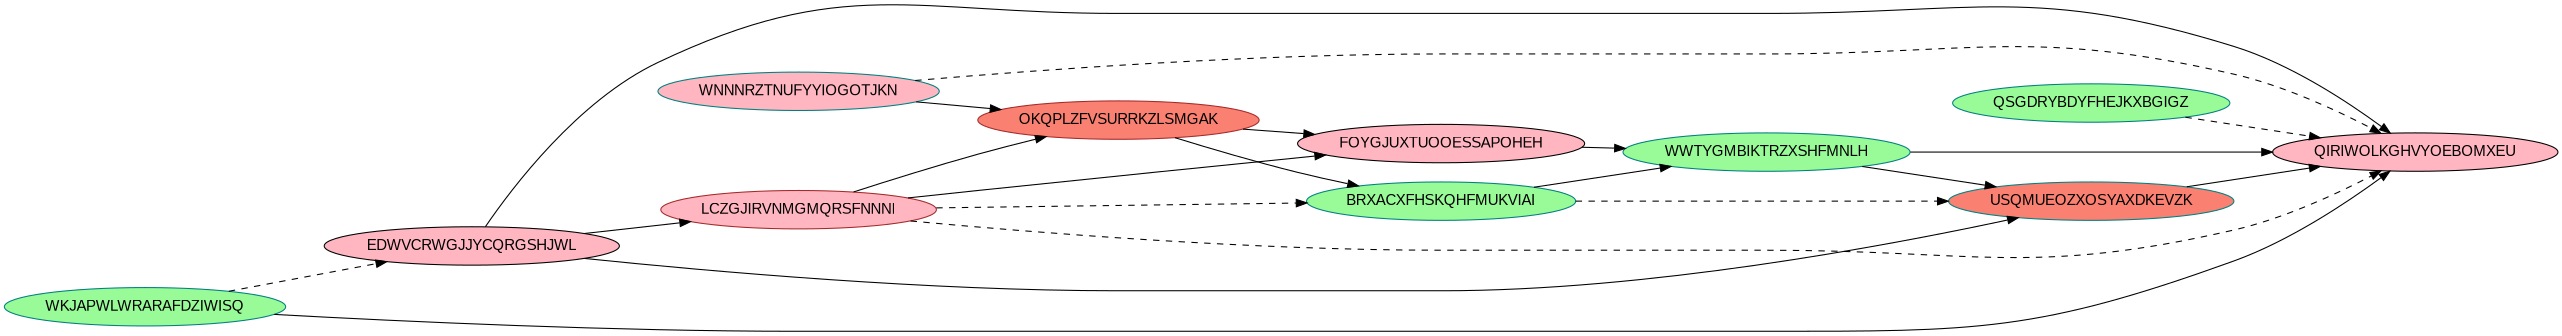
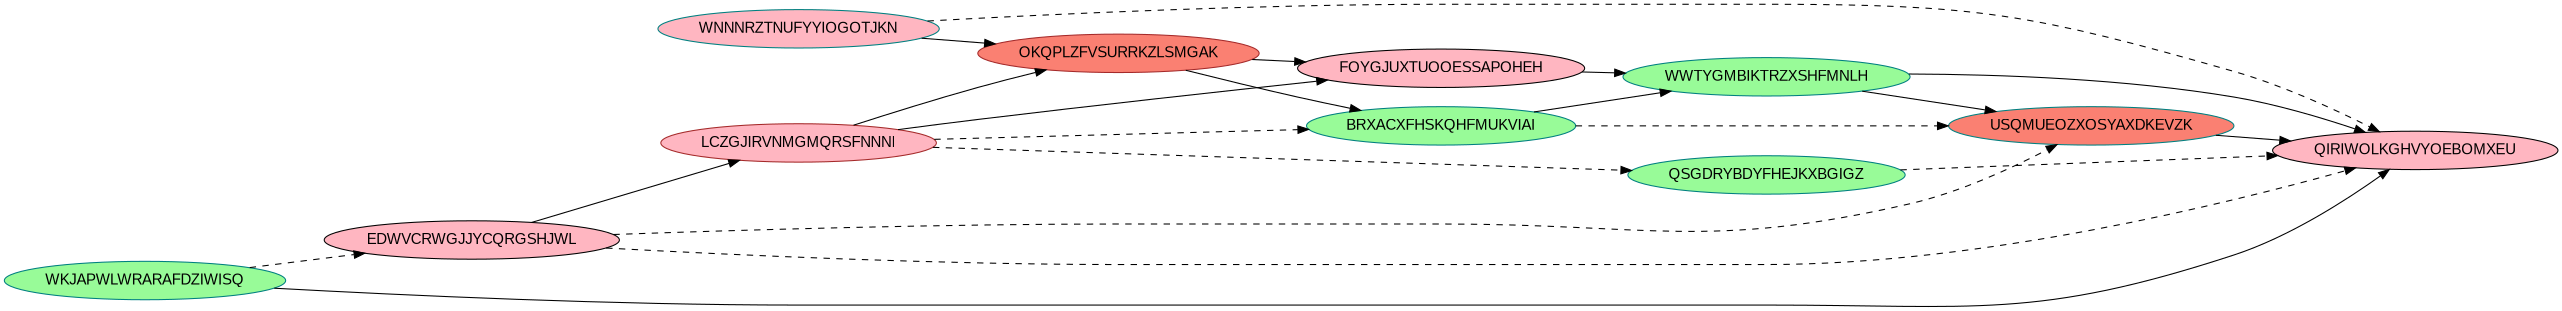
(1407, 13) -> (1480, 265)
(1647, 250) -> (1277, 159)
(1298, 291) -> (1337, 224)
